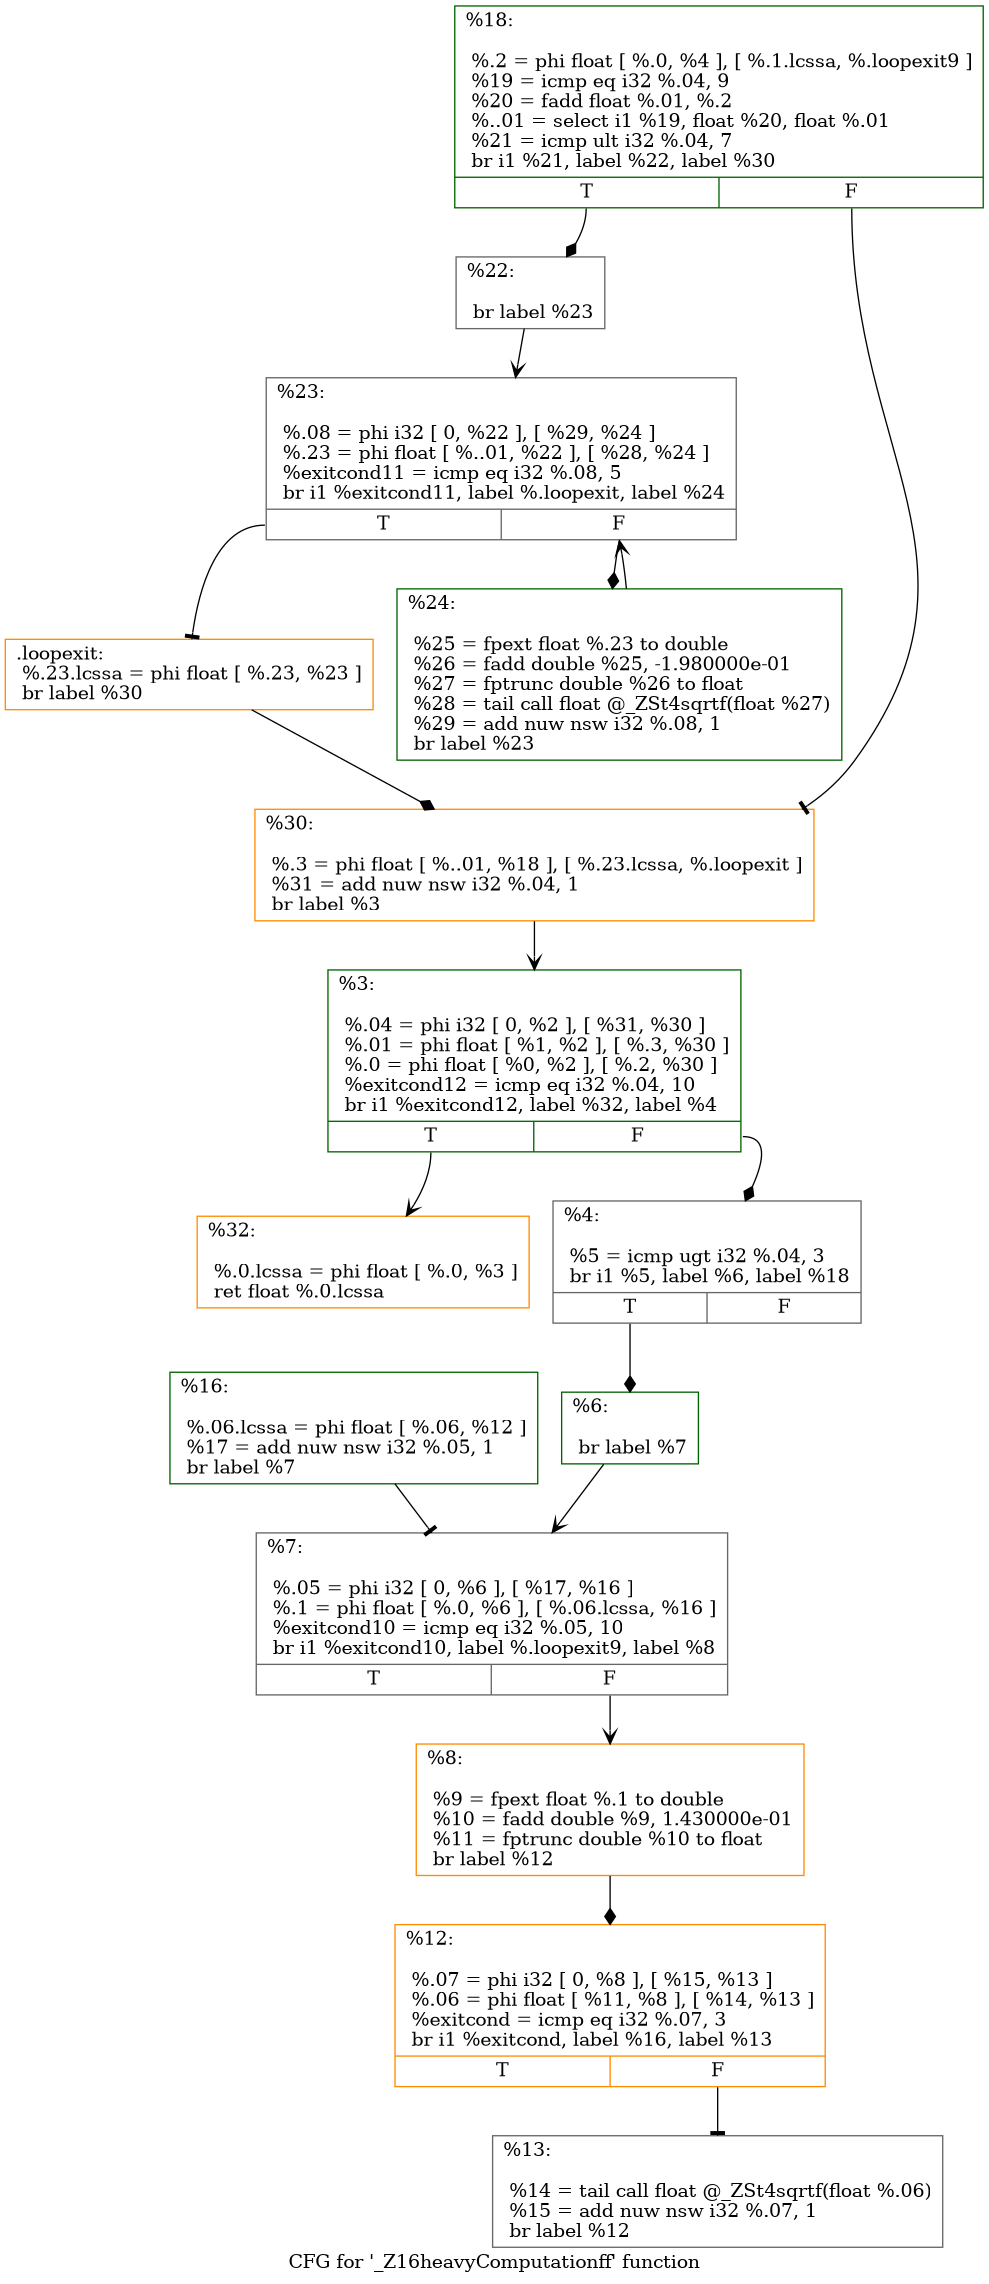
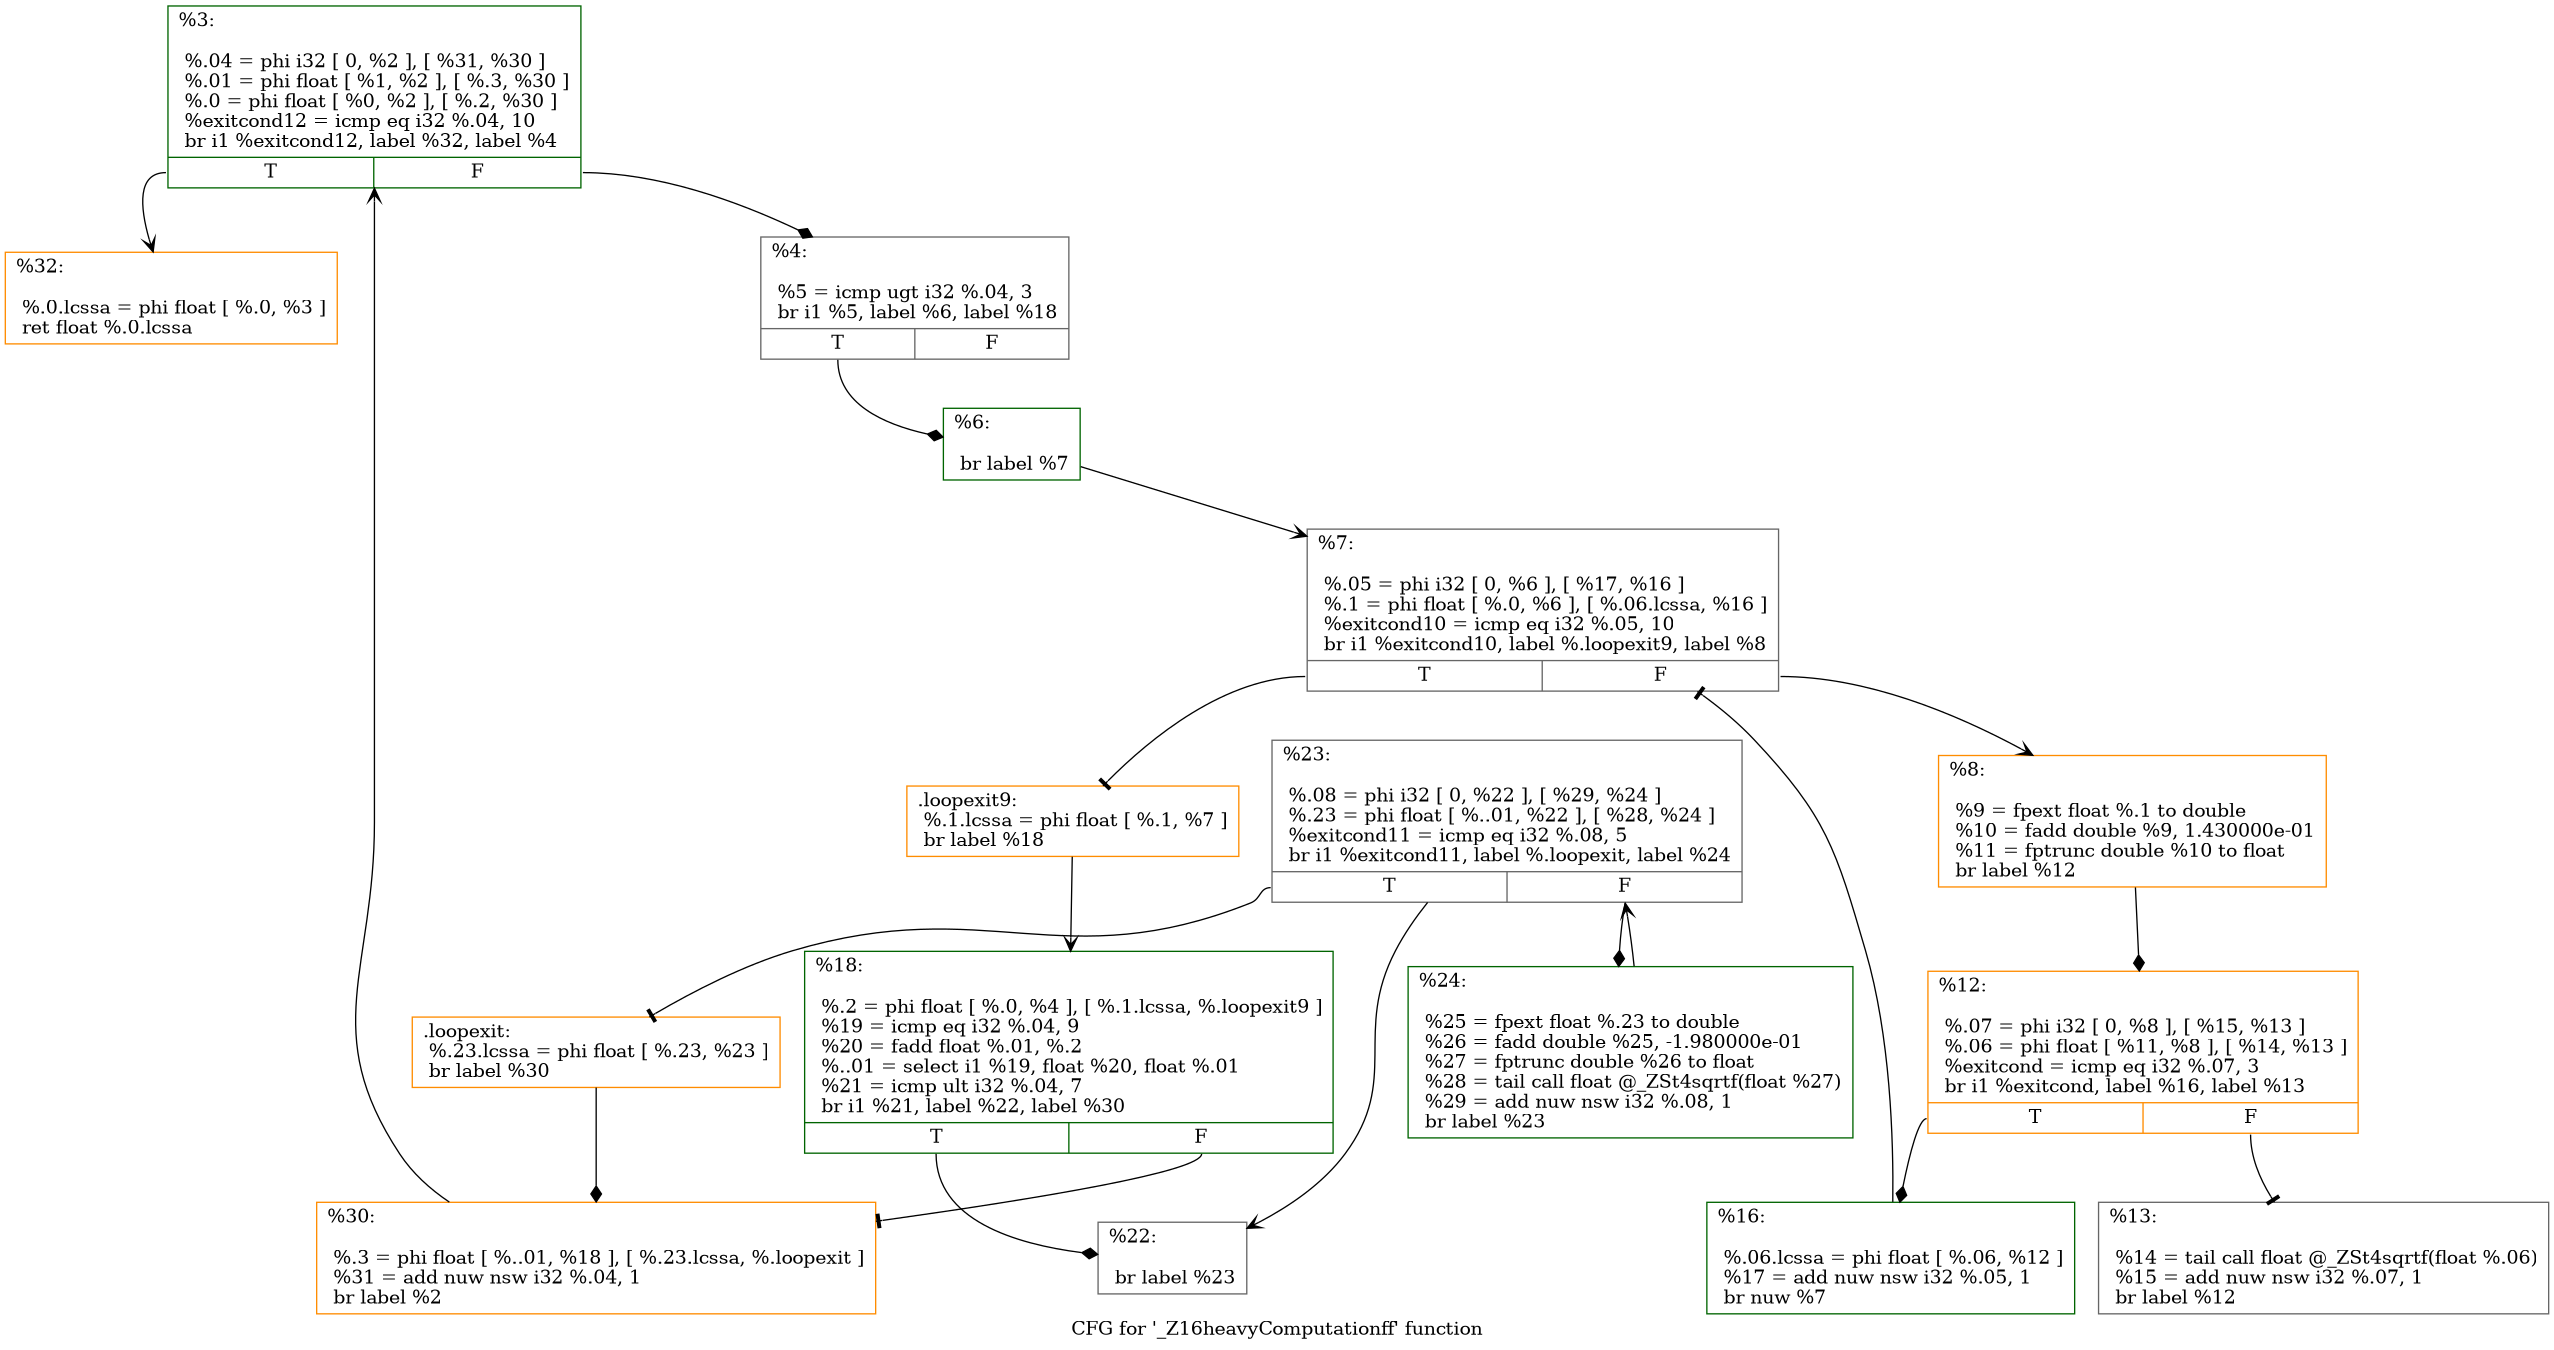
(521, 346) -> (1374, 1080)
none -> (1073, 821)
(323, 905) -> (385, 1298)
none -> (1911, 1151)
(238, 1468) -> (1772, 1298)
